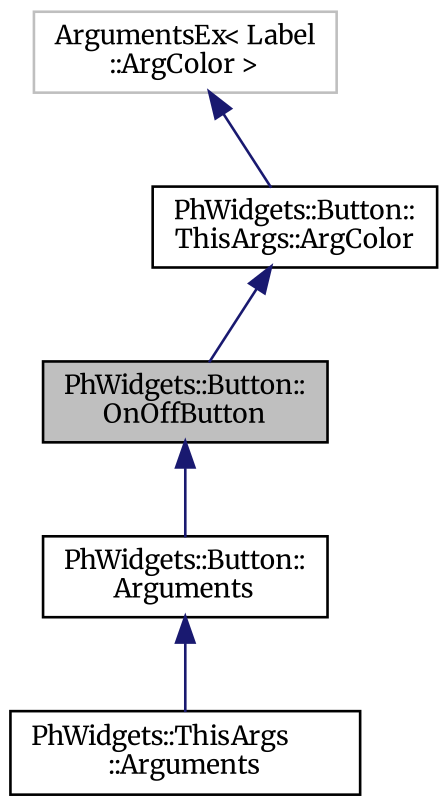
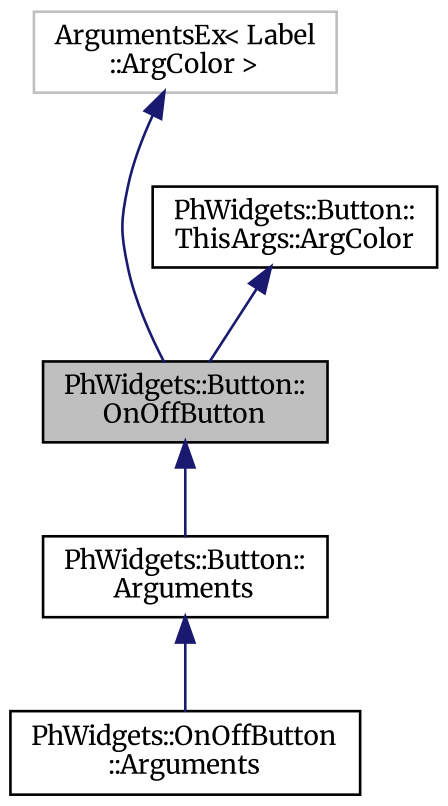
(247, 151) -> (123, 240)
(185, 753) -> (185, 753)
